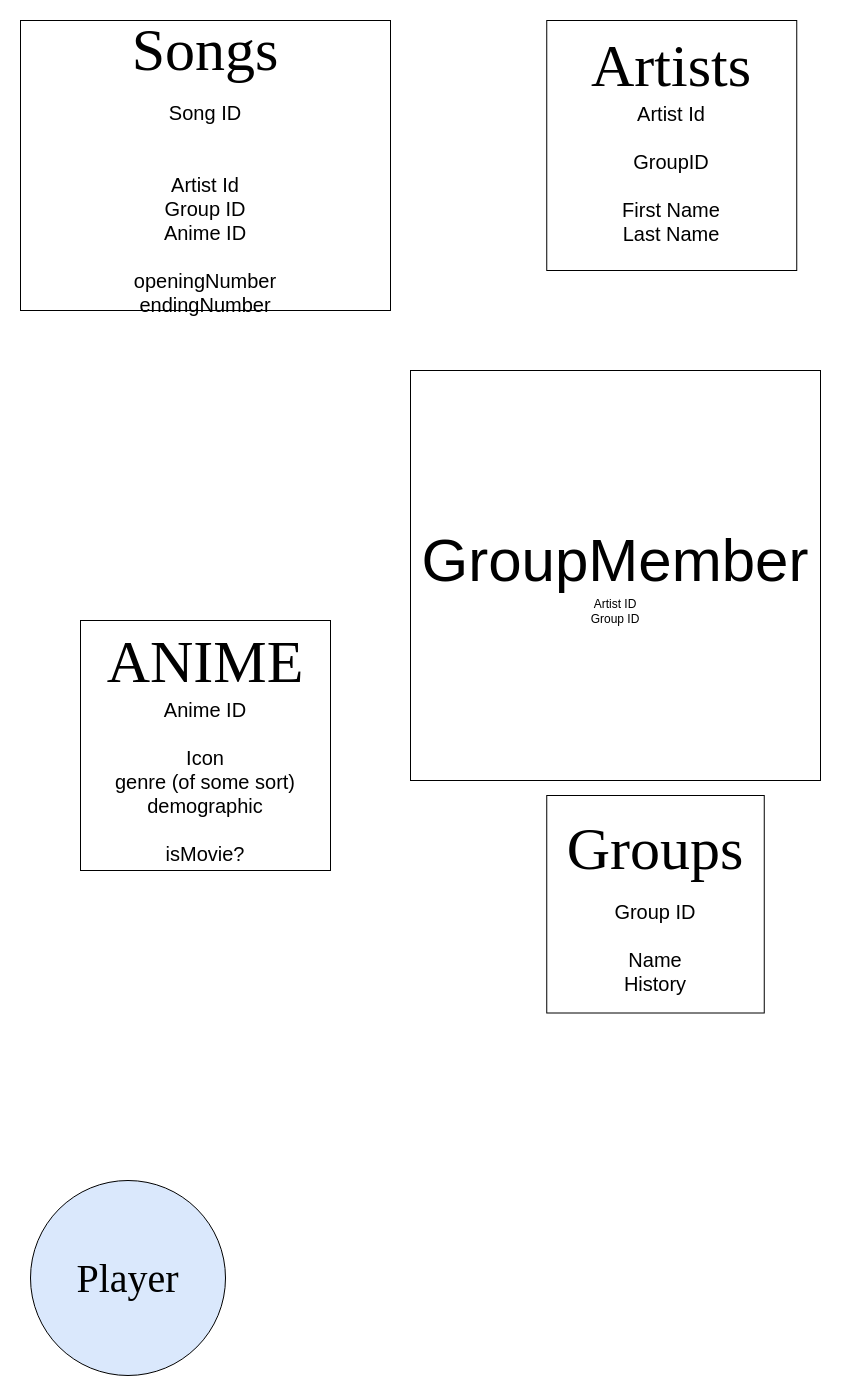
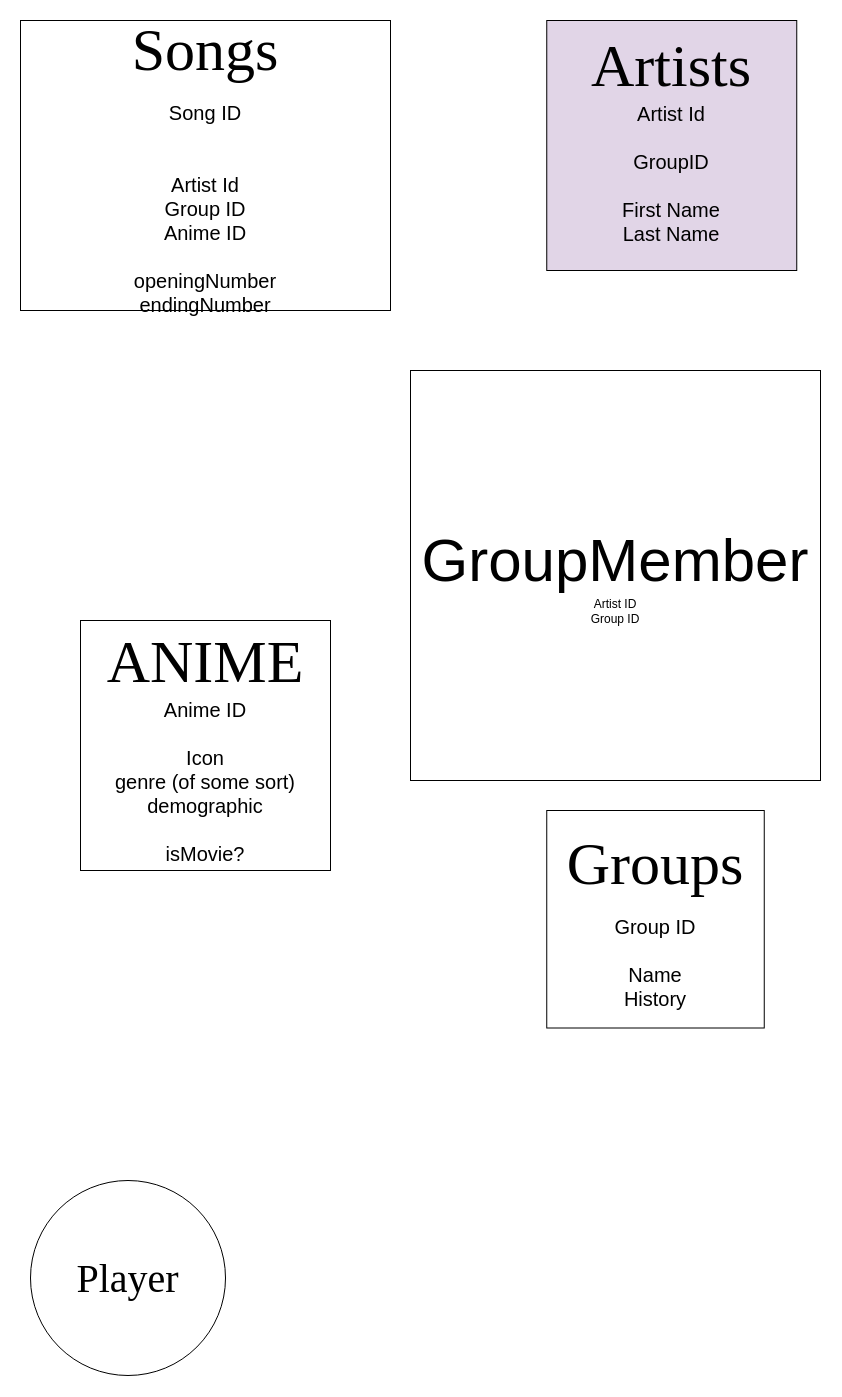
(672, 146) -> (672, 146)
(656, 904) -> (656, 919)
(128, 1278) -> (128, 1278)
